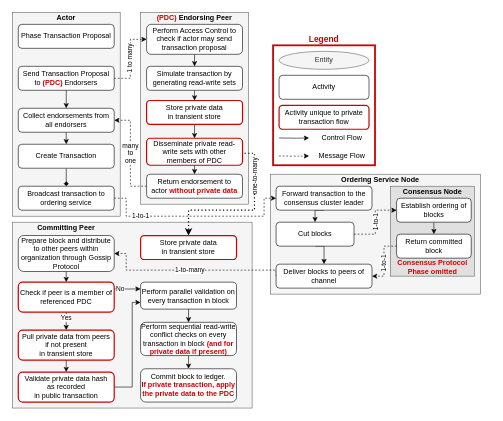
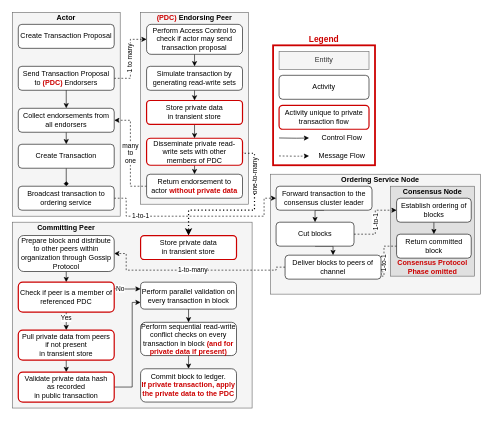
(66, 36) -> (66, 36)
(324, 60) -> (324, 60)
(324, 276) -> (333, 267)
